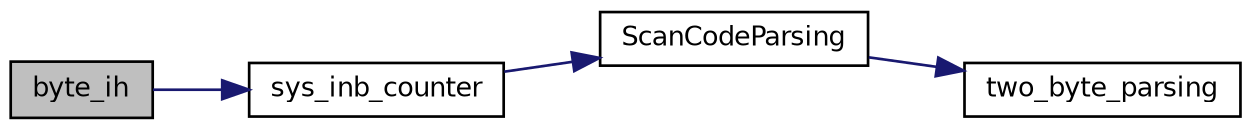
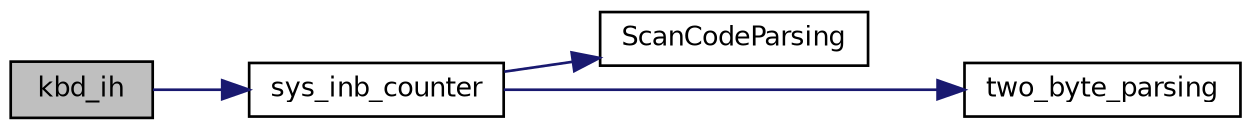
(903, 62) -> (720, 90)
(82, 90) -> (82, 90)
